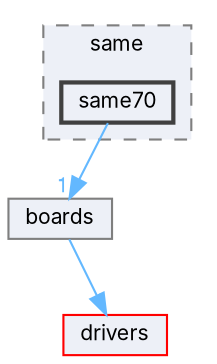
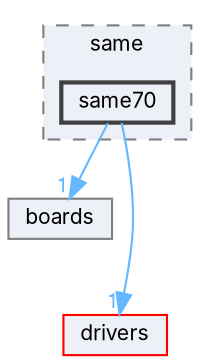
(83, 267) -> (133, 208)
